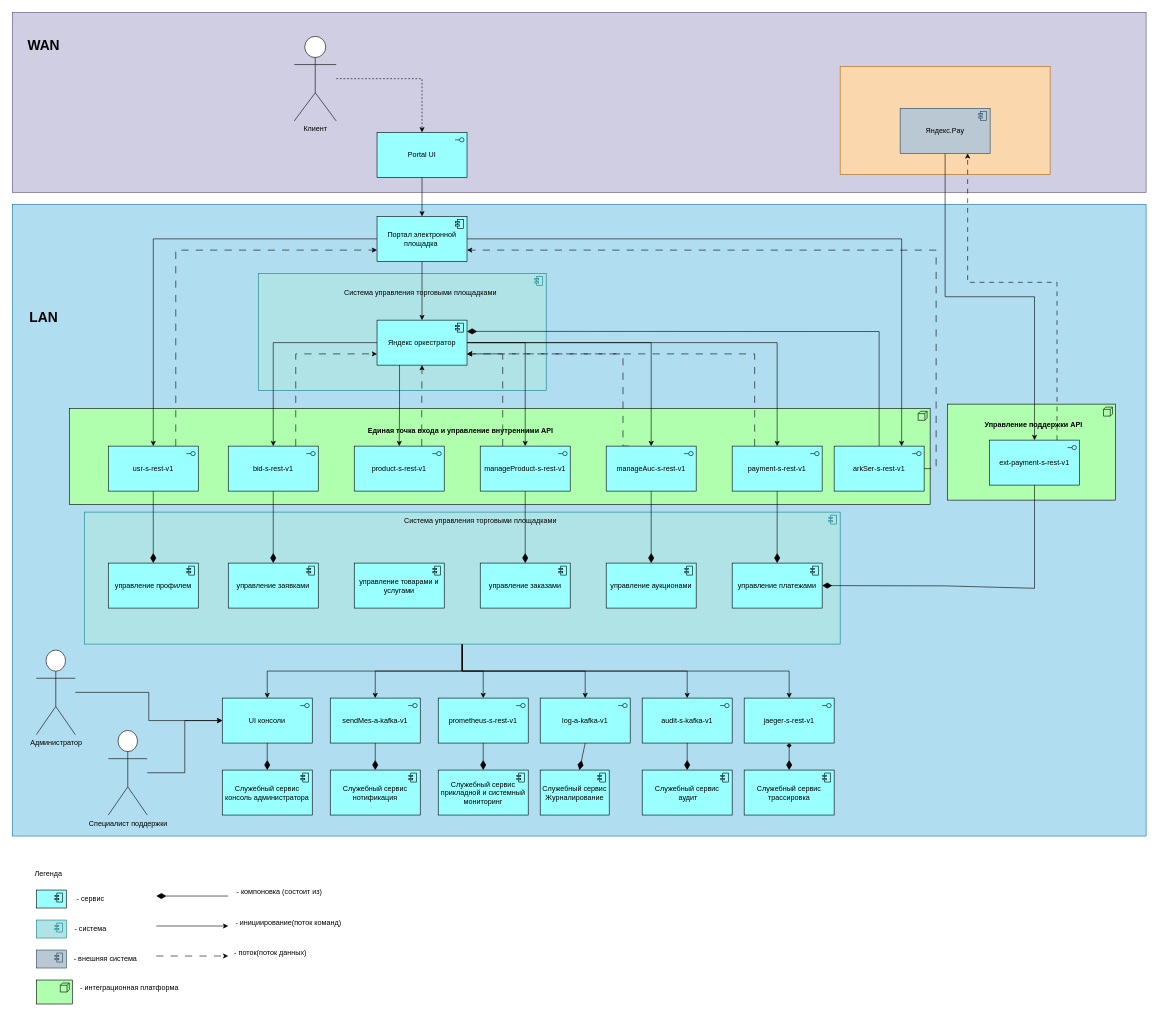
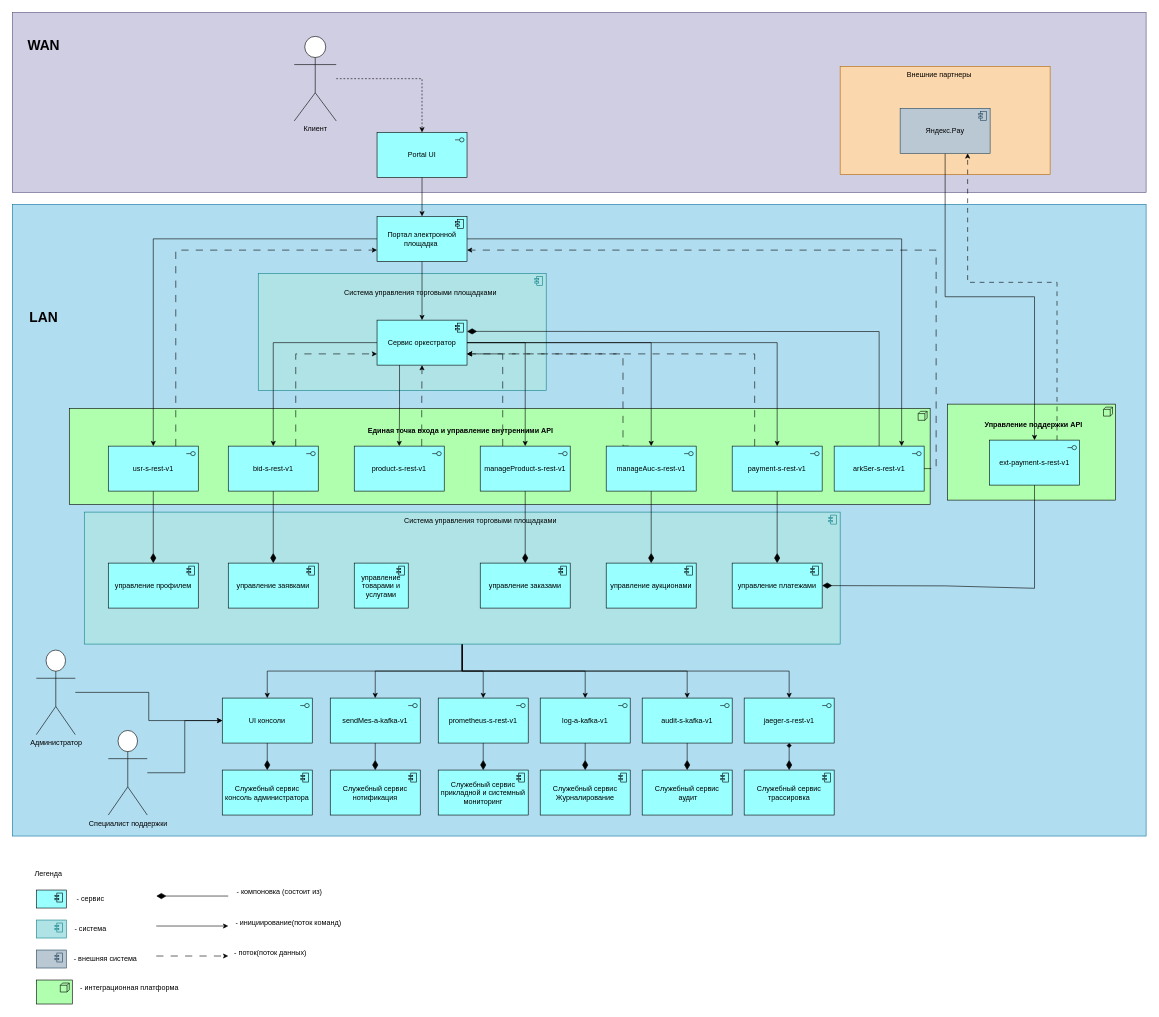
none -> (939, 75)
(422, 343) -> (422, 343)
(399, 586) -> (381, 586)
(575, 793) -> (585, 793)
